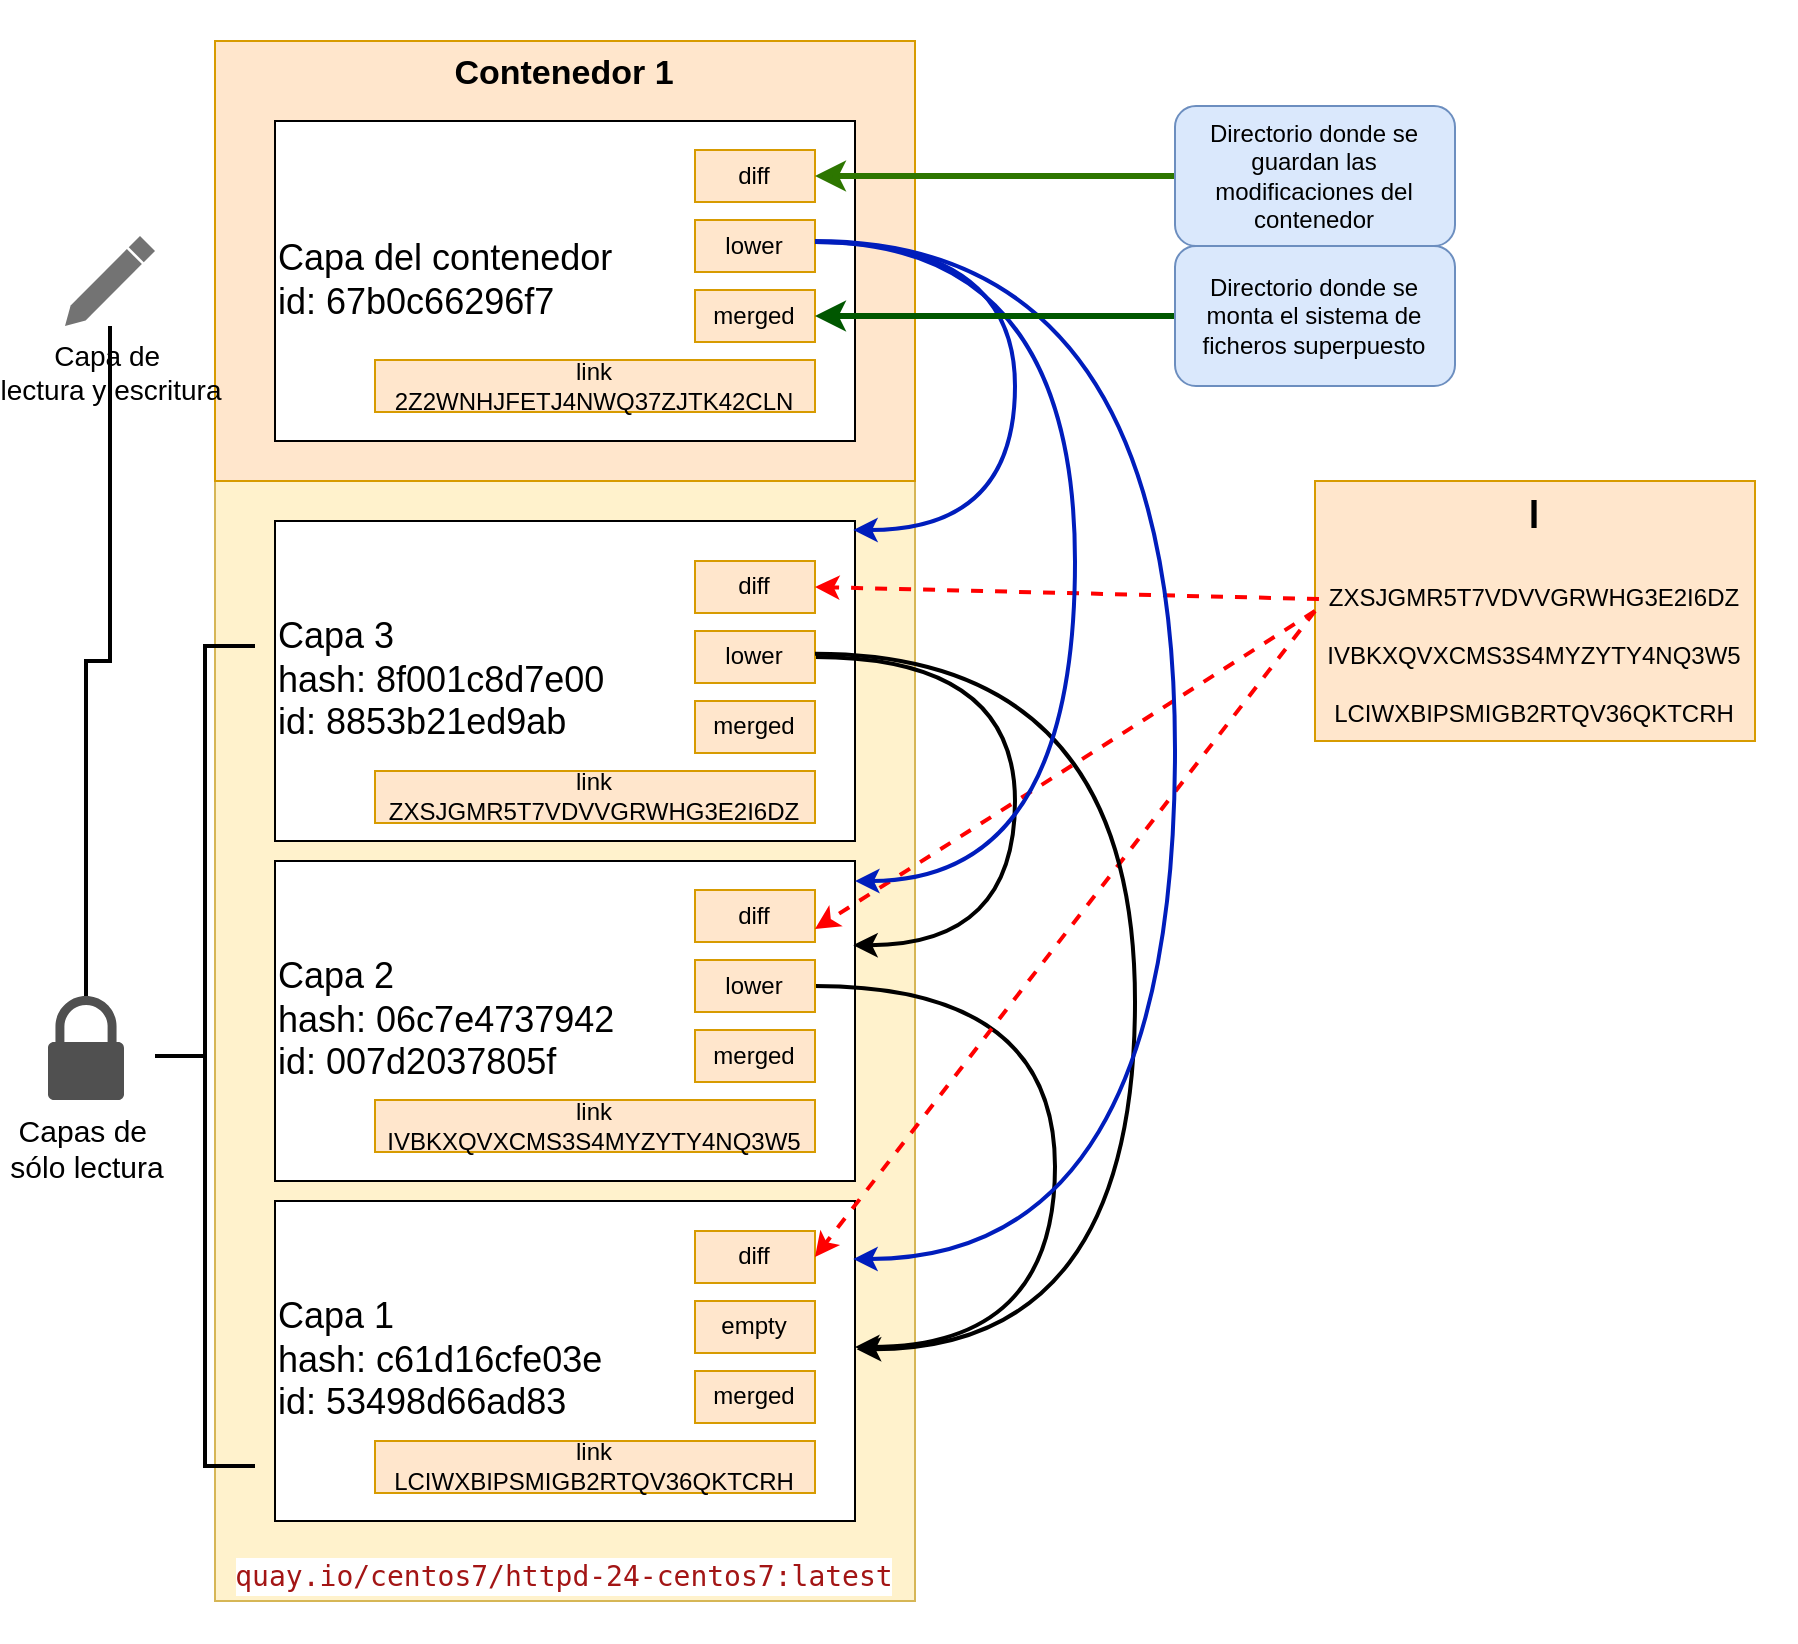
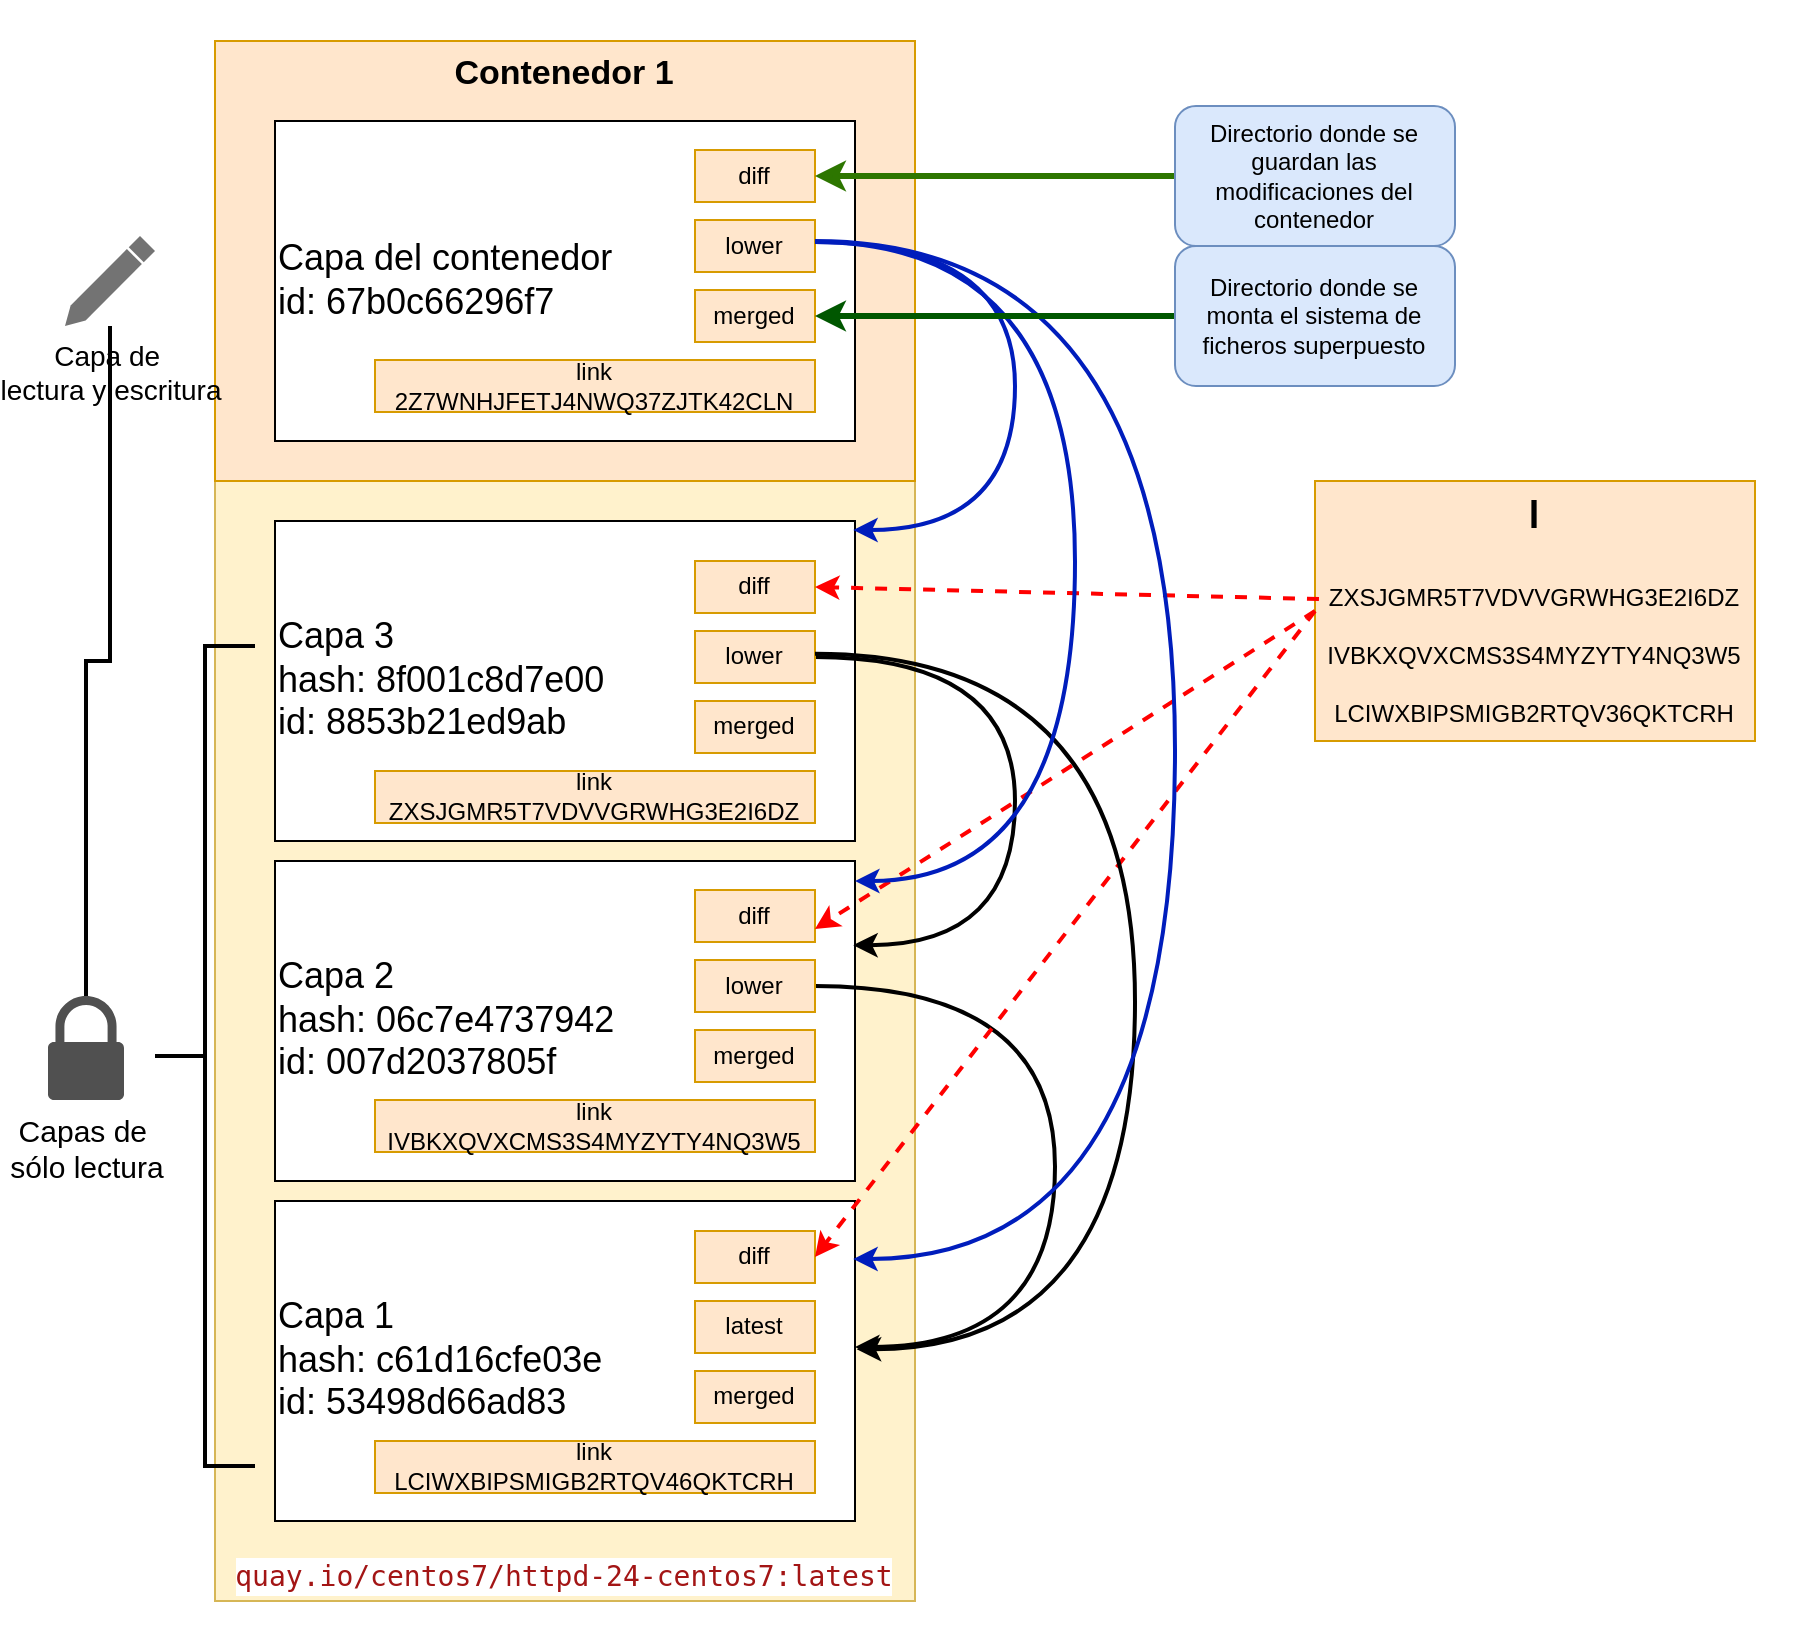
(595, 387) -> (595, 387)
(755, 1327) -> (755, 1327)
(595, 1467) -> (595, 1467)
